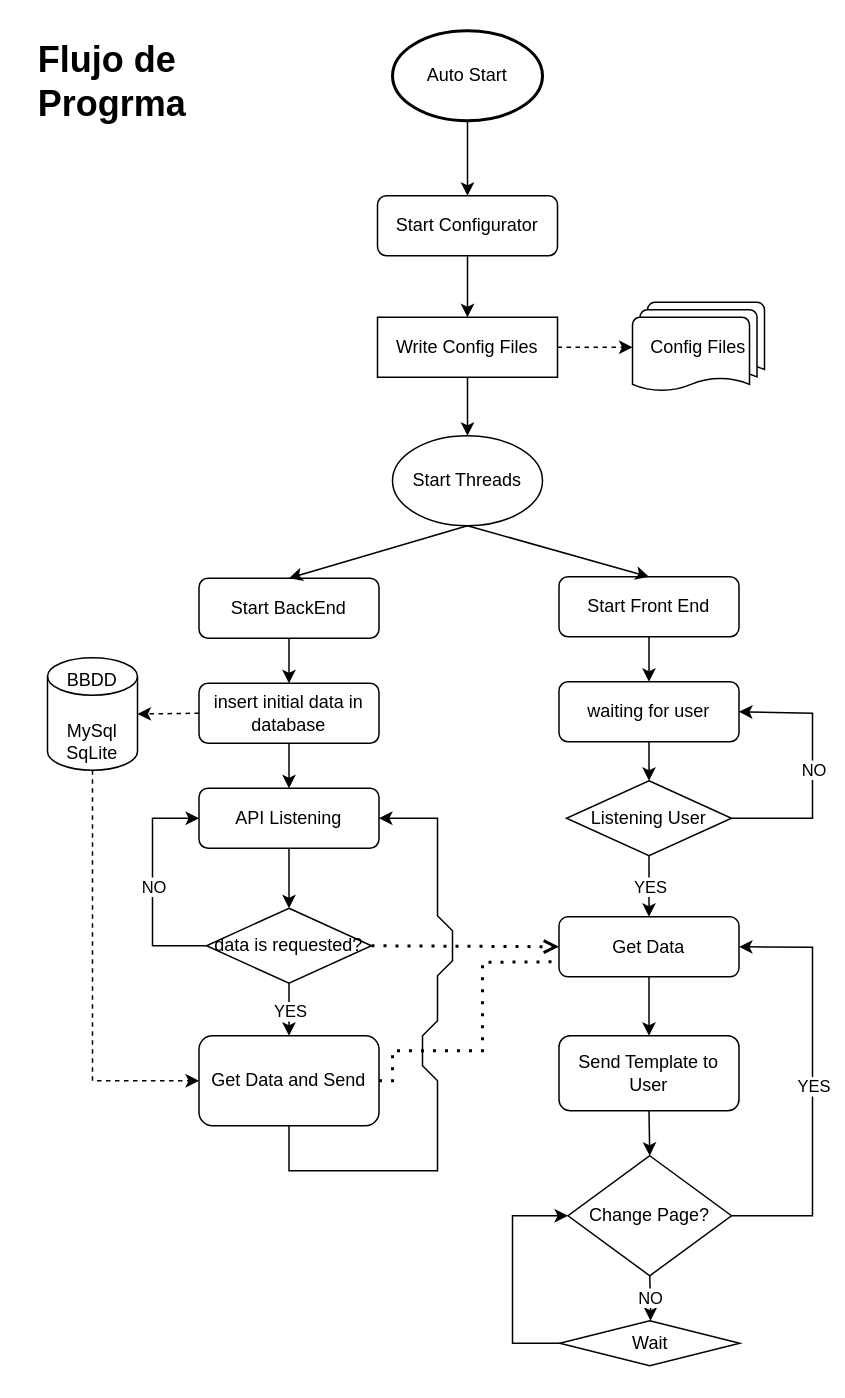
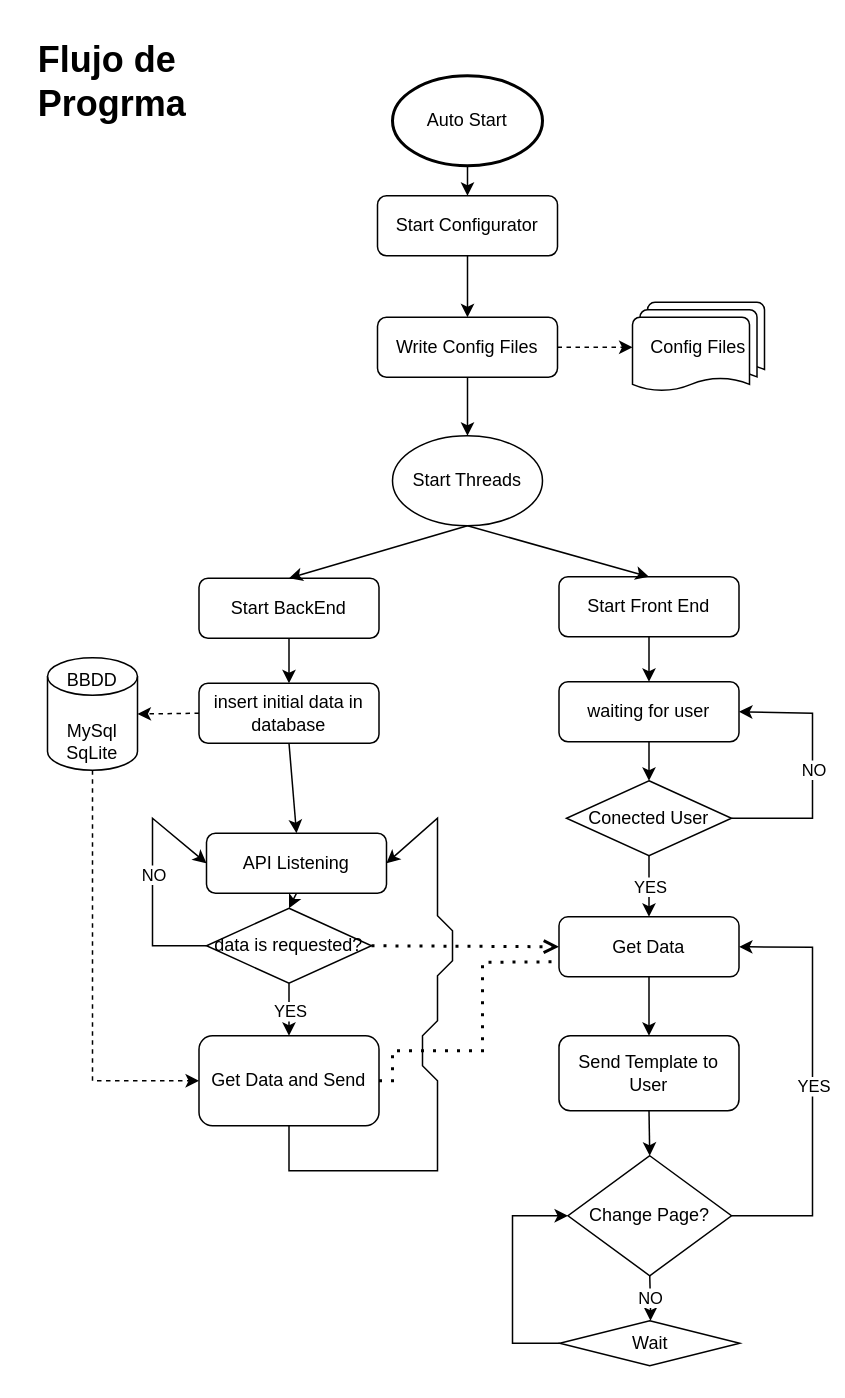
(467, 76) -> (467, 121)
(467, 347) -> (467, 347)
(289, 818) -> (296, 863)
(649, 818) -> (649, 818)
